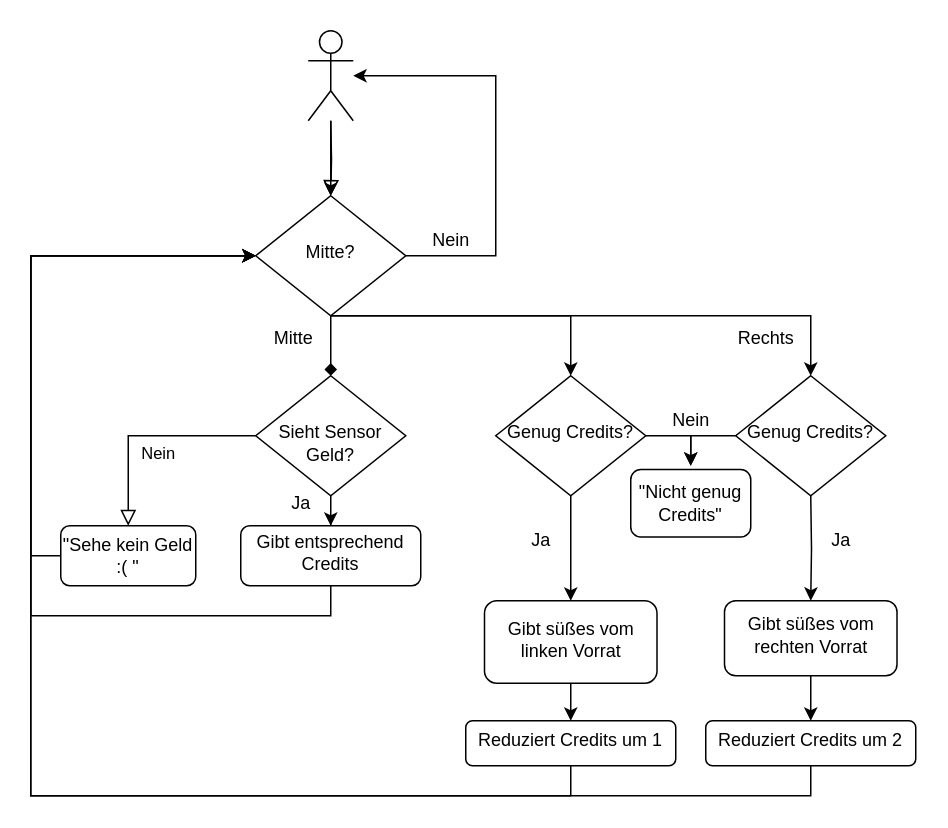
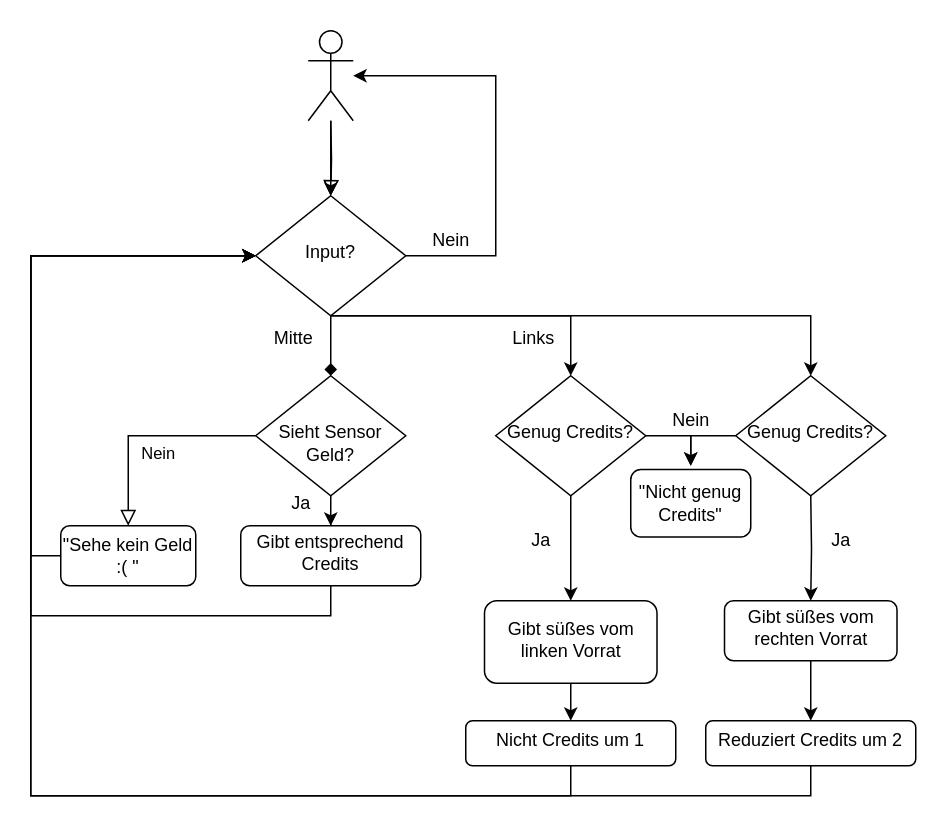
(331, 253) -> (331, 253)
none -> (533, 338)
(766, 338) -> none
(811, 638) -> (811, 631)
(571, 740) -> (571, 740)
